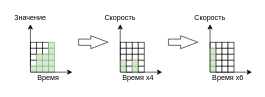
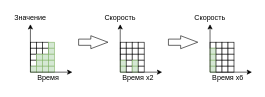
(138, 78) -> (138, 78)
